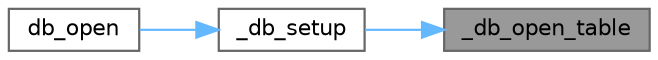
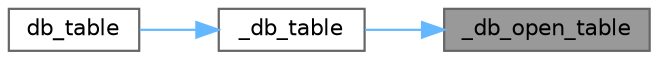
(74, 30) -> (74, 30)
(292, 30) -> (292, 30)
